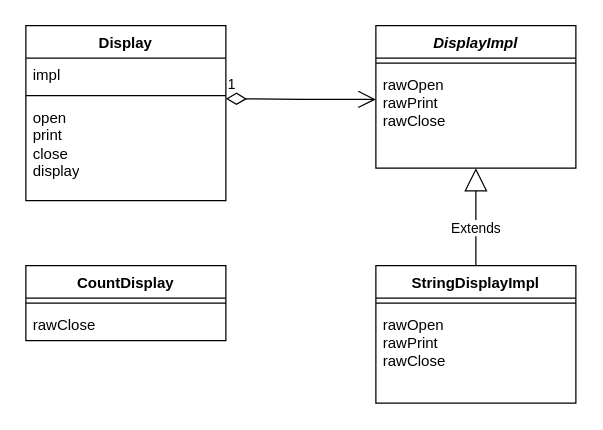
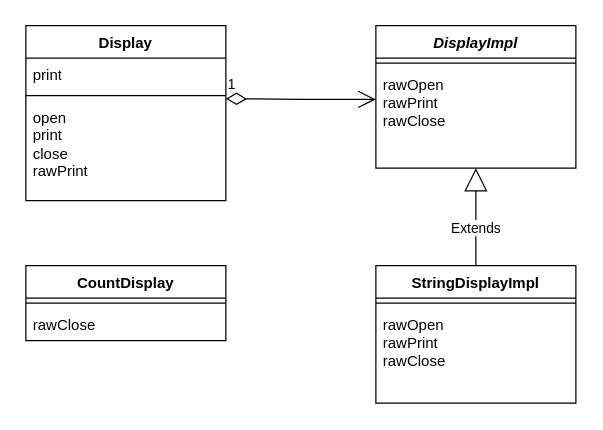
(46, 76) -> (52, 76)
(59, 145) -> (65, 145)
